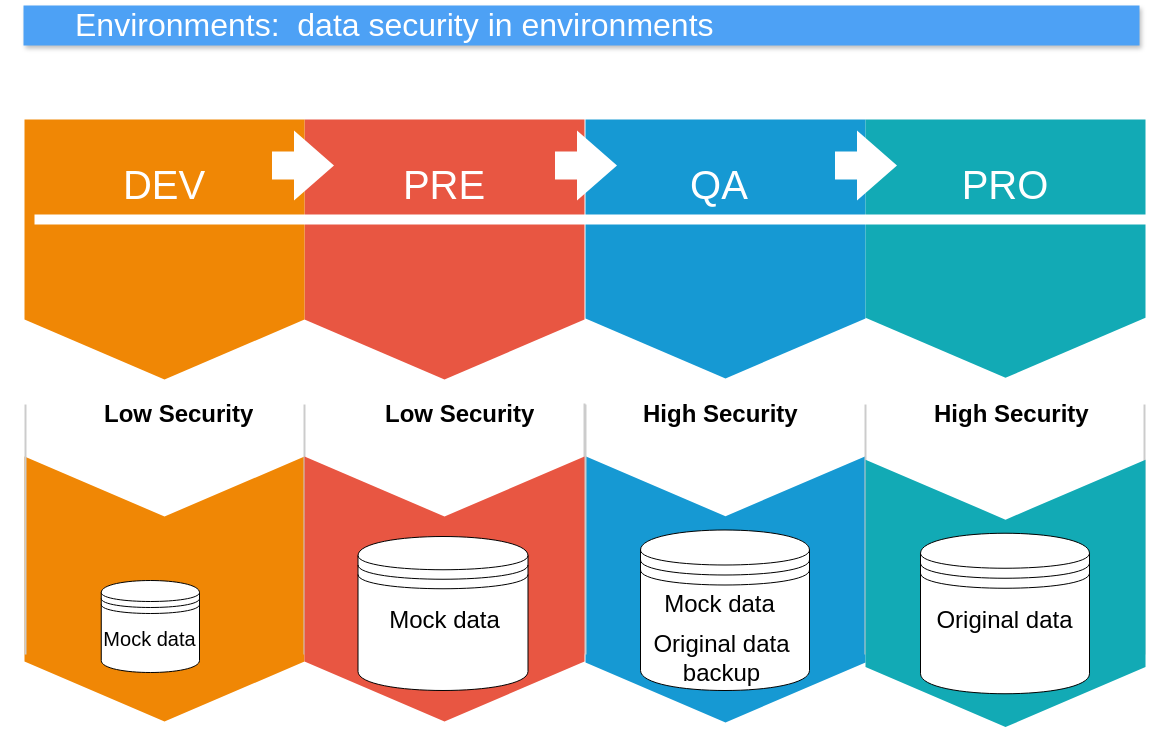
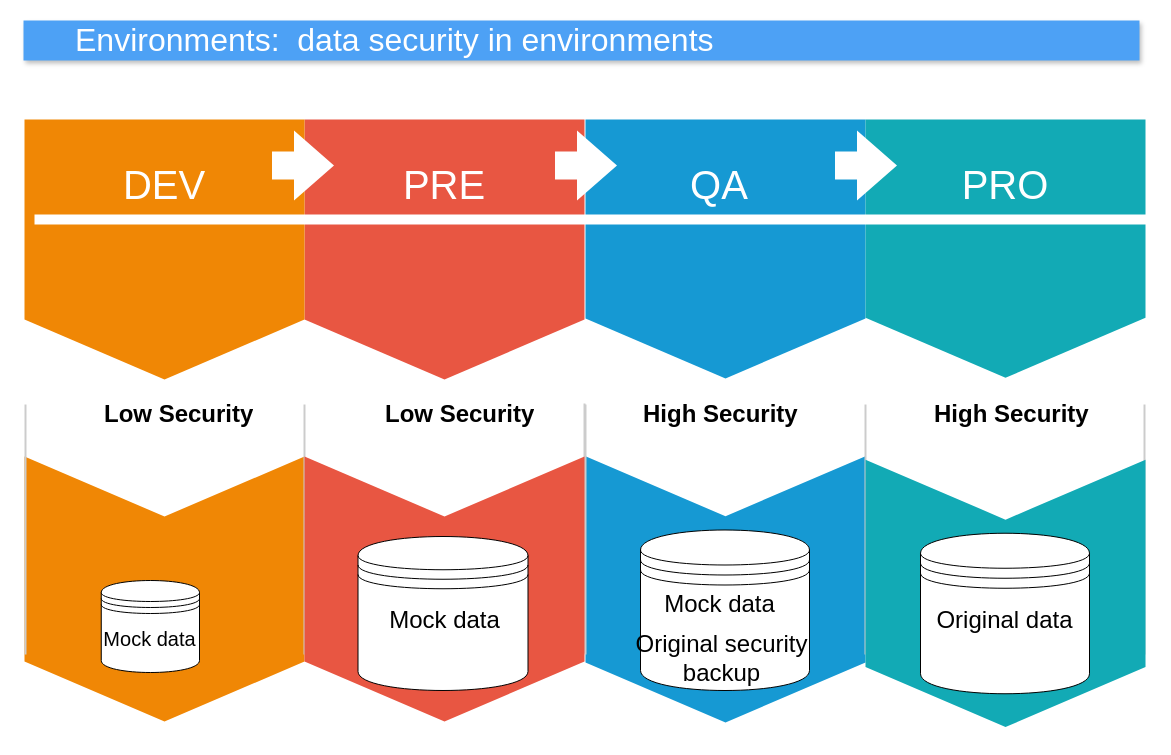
(582, 26) -> (582, 41)
(722, 629) -> (722, 629)
